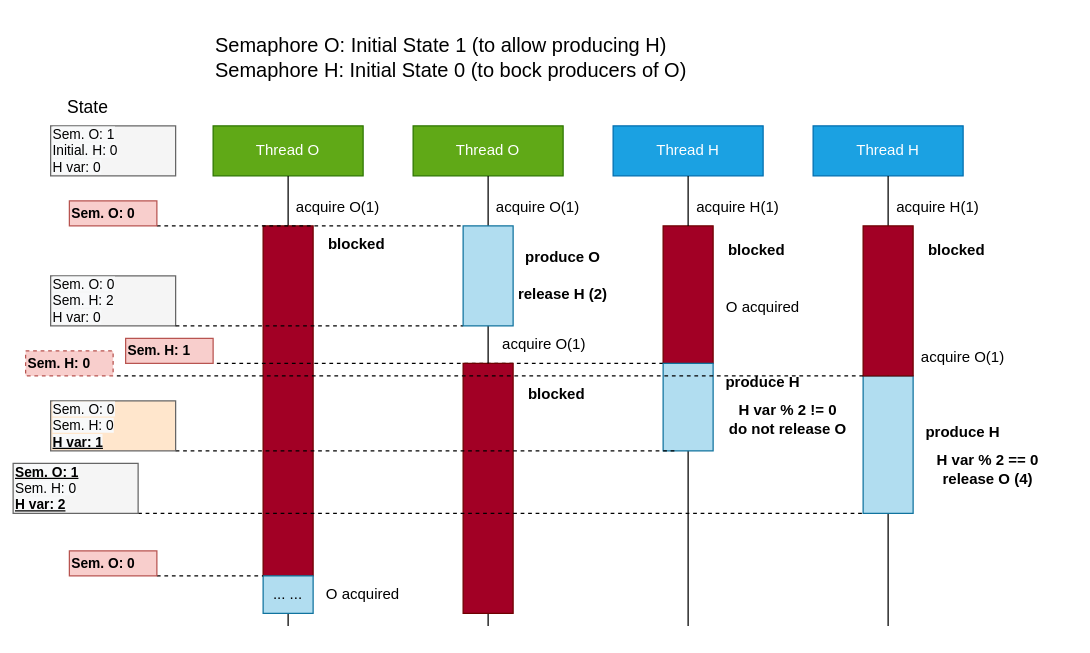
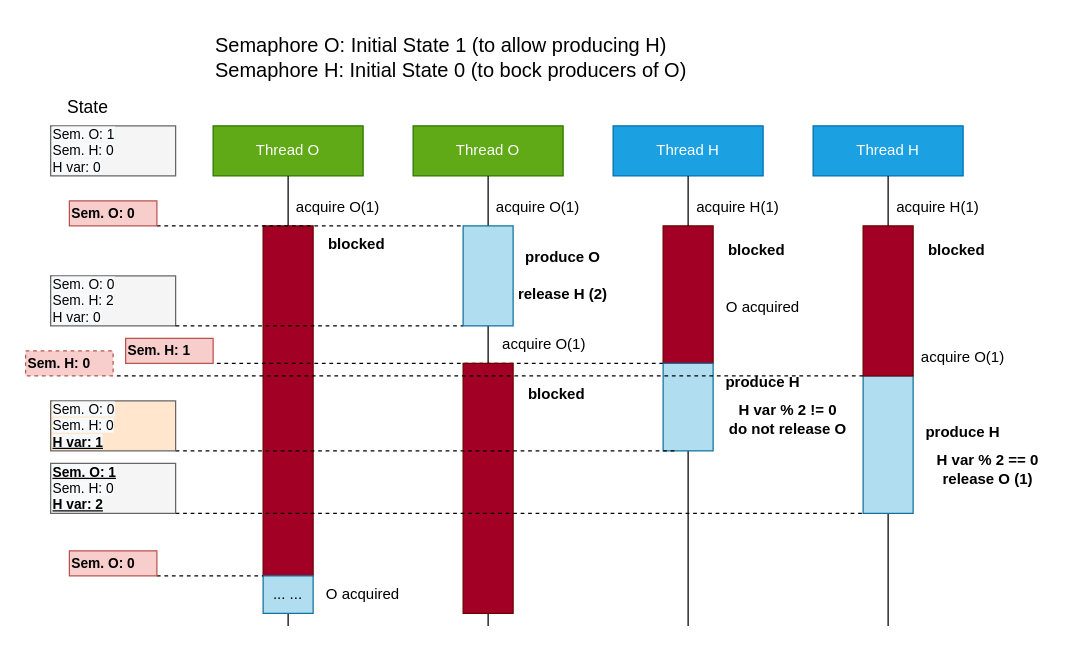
(91, 151) -> (81, 151)
(988, 469) -> (988, 469)
(76, 488) -> (113, 488)
